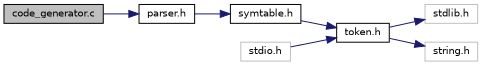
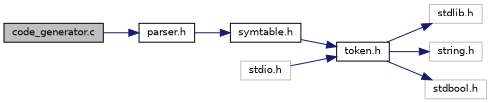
none -> (456, 89)
